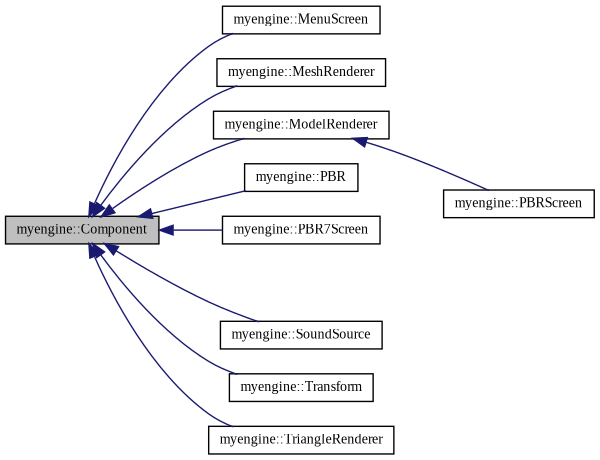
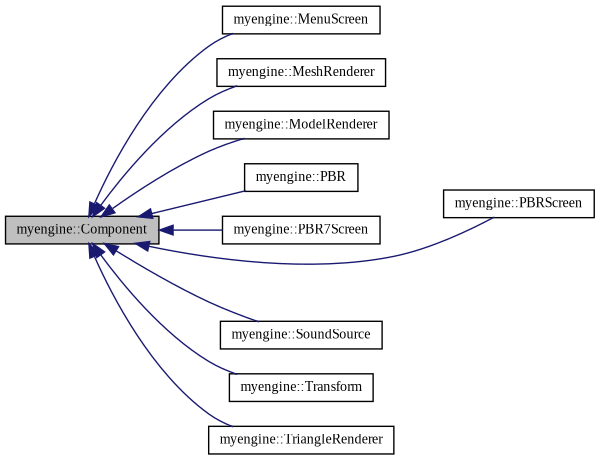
(428, 164) -> (325, 264)
